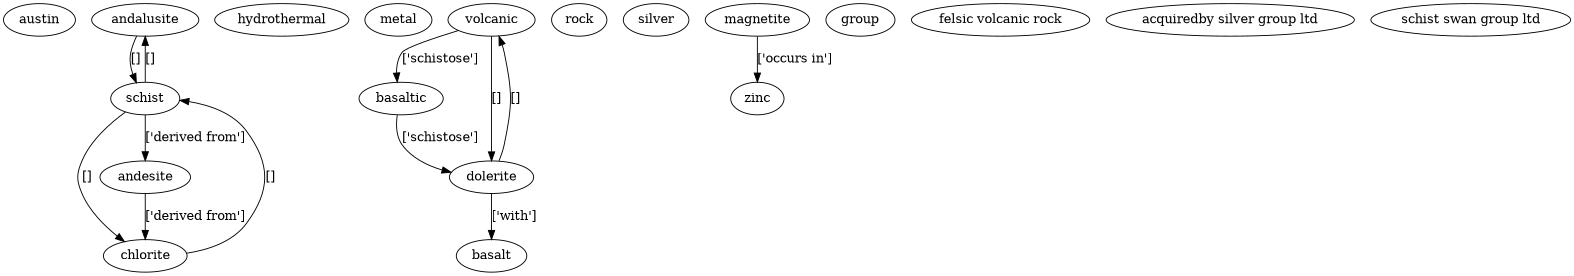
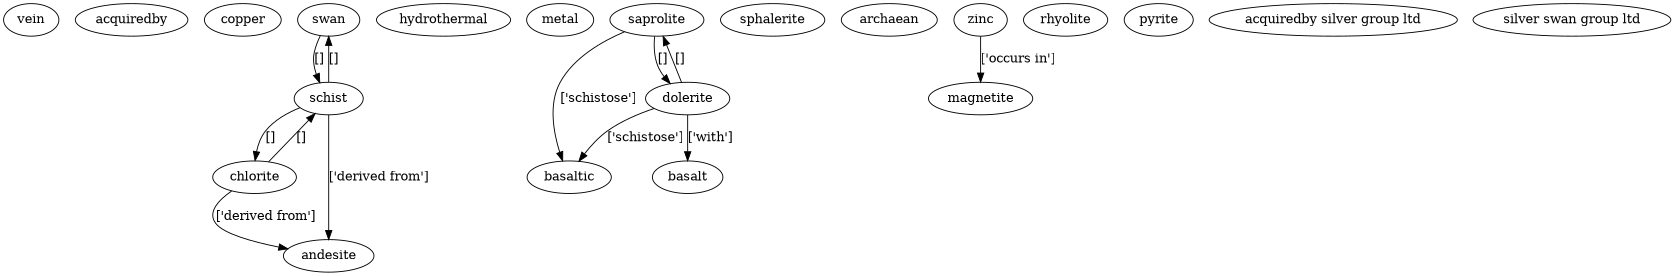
none -> (31, 20)
(39, 20) -> (132, 20)
(145, 20) -> (329, 20)
none -> (243, 20)
(492, 20) -> (657, 20)
(579, 20) -> (773, 20)
(656, 20) -> none
(860, 20) -> (1159, 20)
none -> (889, 20)
(1001, 20) -> none
none -> (1066, 20)
(1471, 20) -> (1572, 20)
(757, 55) -> (981, 55)
(408, 151) -> (616, 126)
(145, 212) -> (227, 231)
